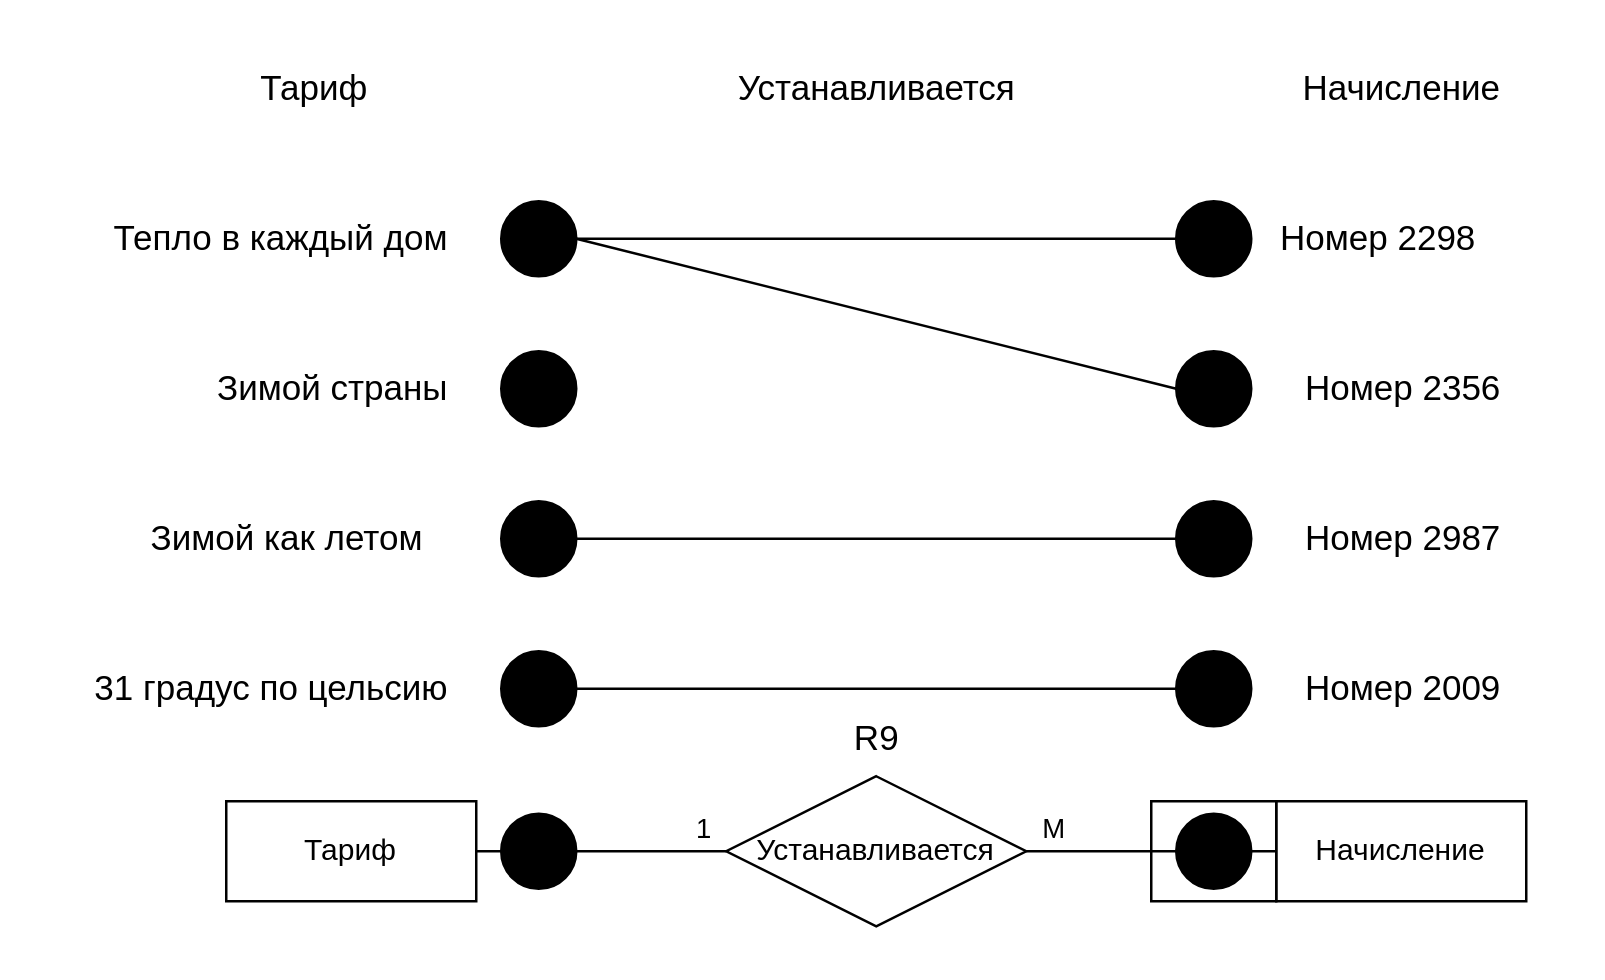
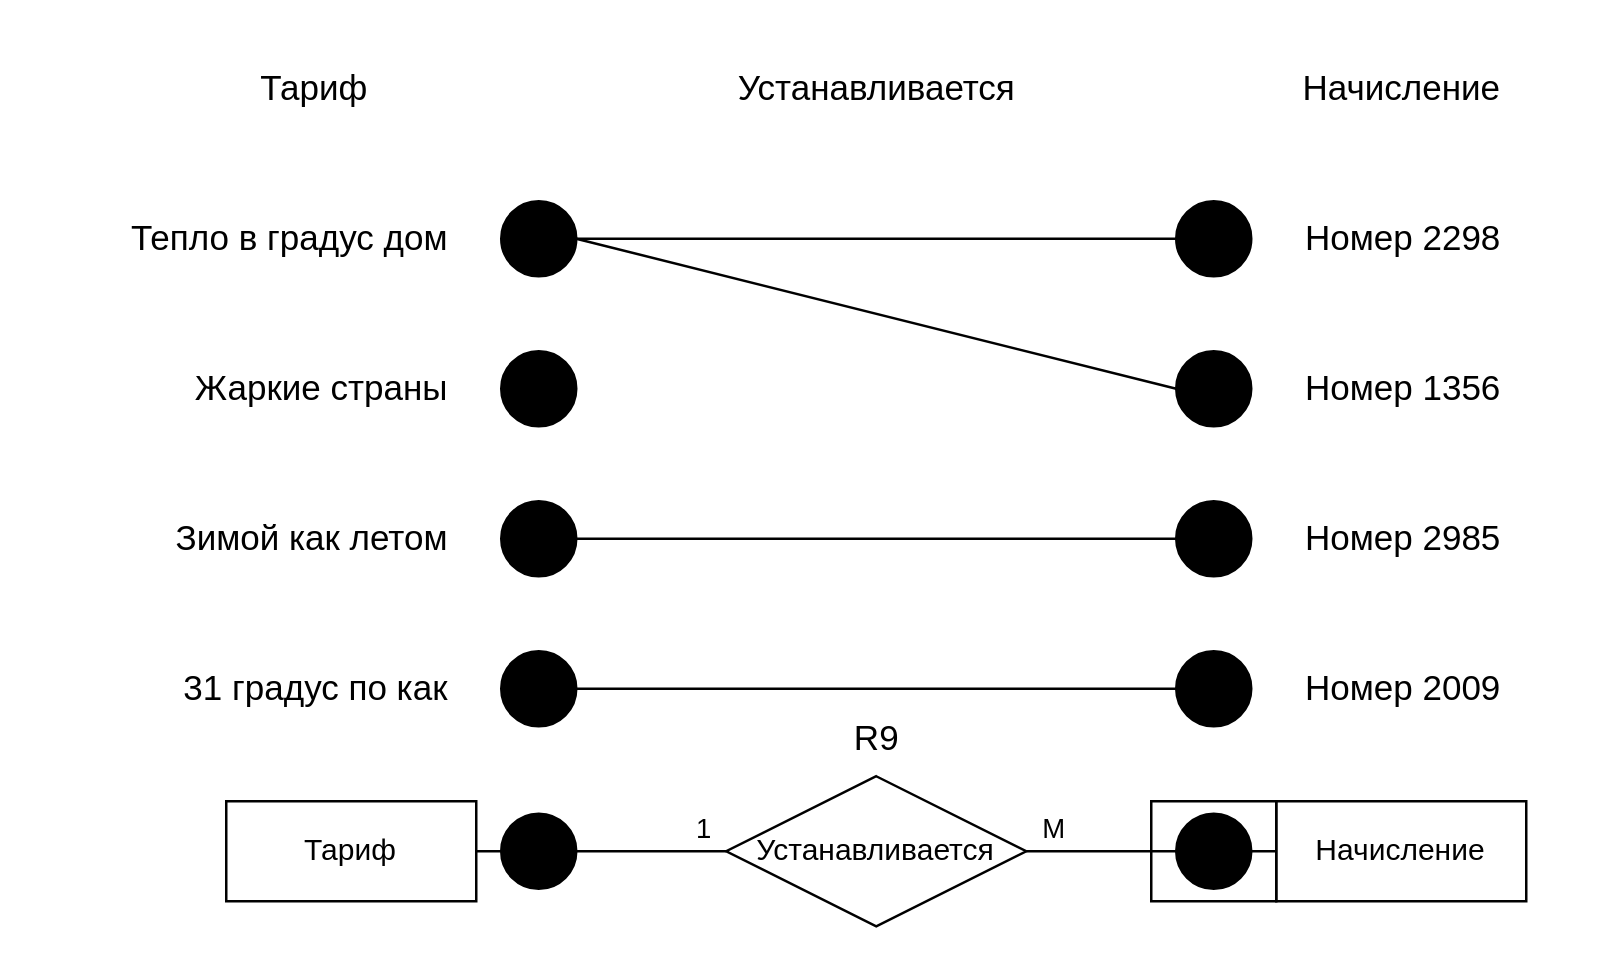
(309, 239) -> (309, 239)
(1401, 239) -> (1426, 239)
(352, 389) -> (343, 389)
(1386, 389) -> (1386, 389)
(264, 539) -> (289, 539)
(1386, 539) -> (1386, 539)
(292, 689) -> (326, 689)
